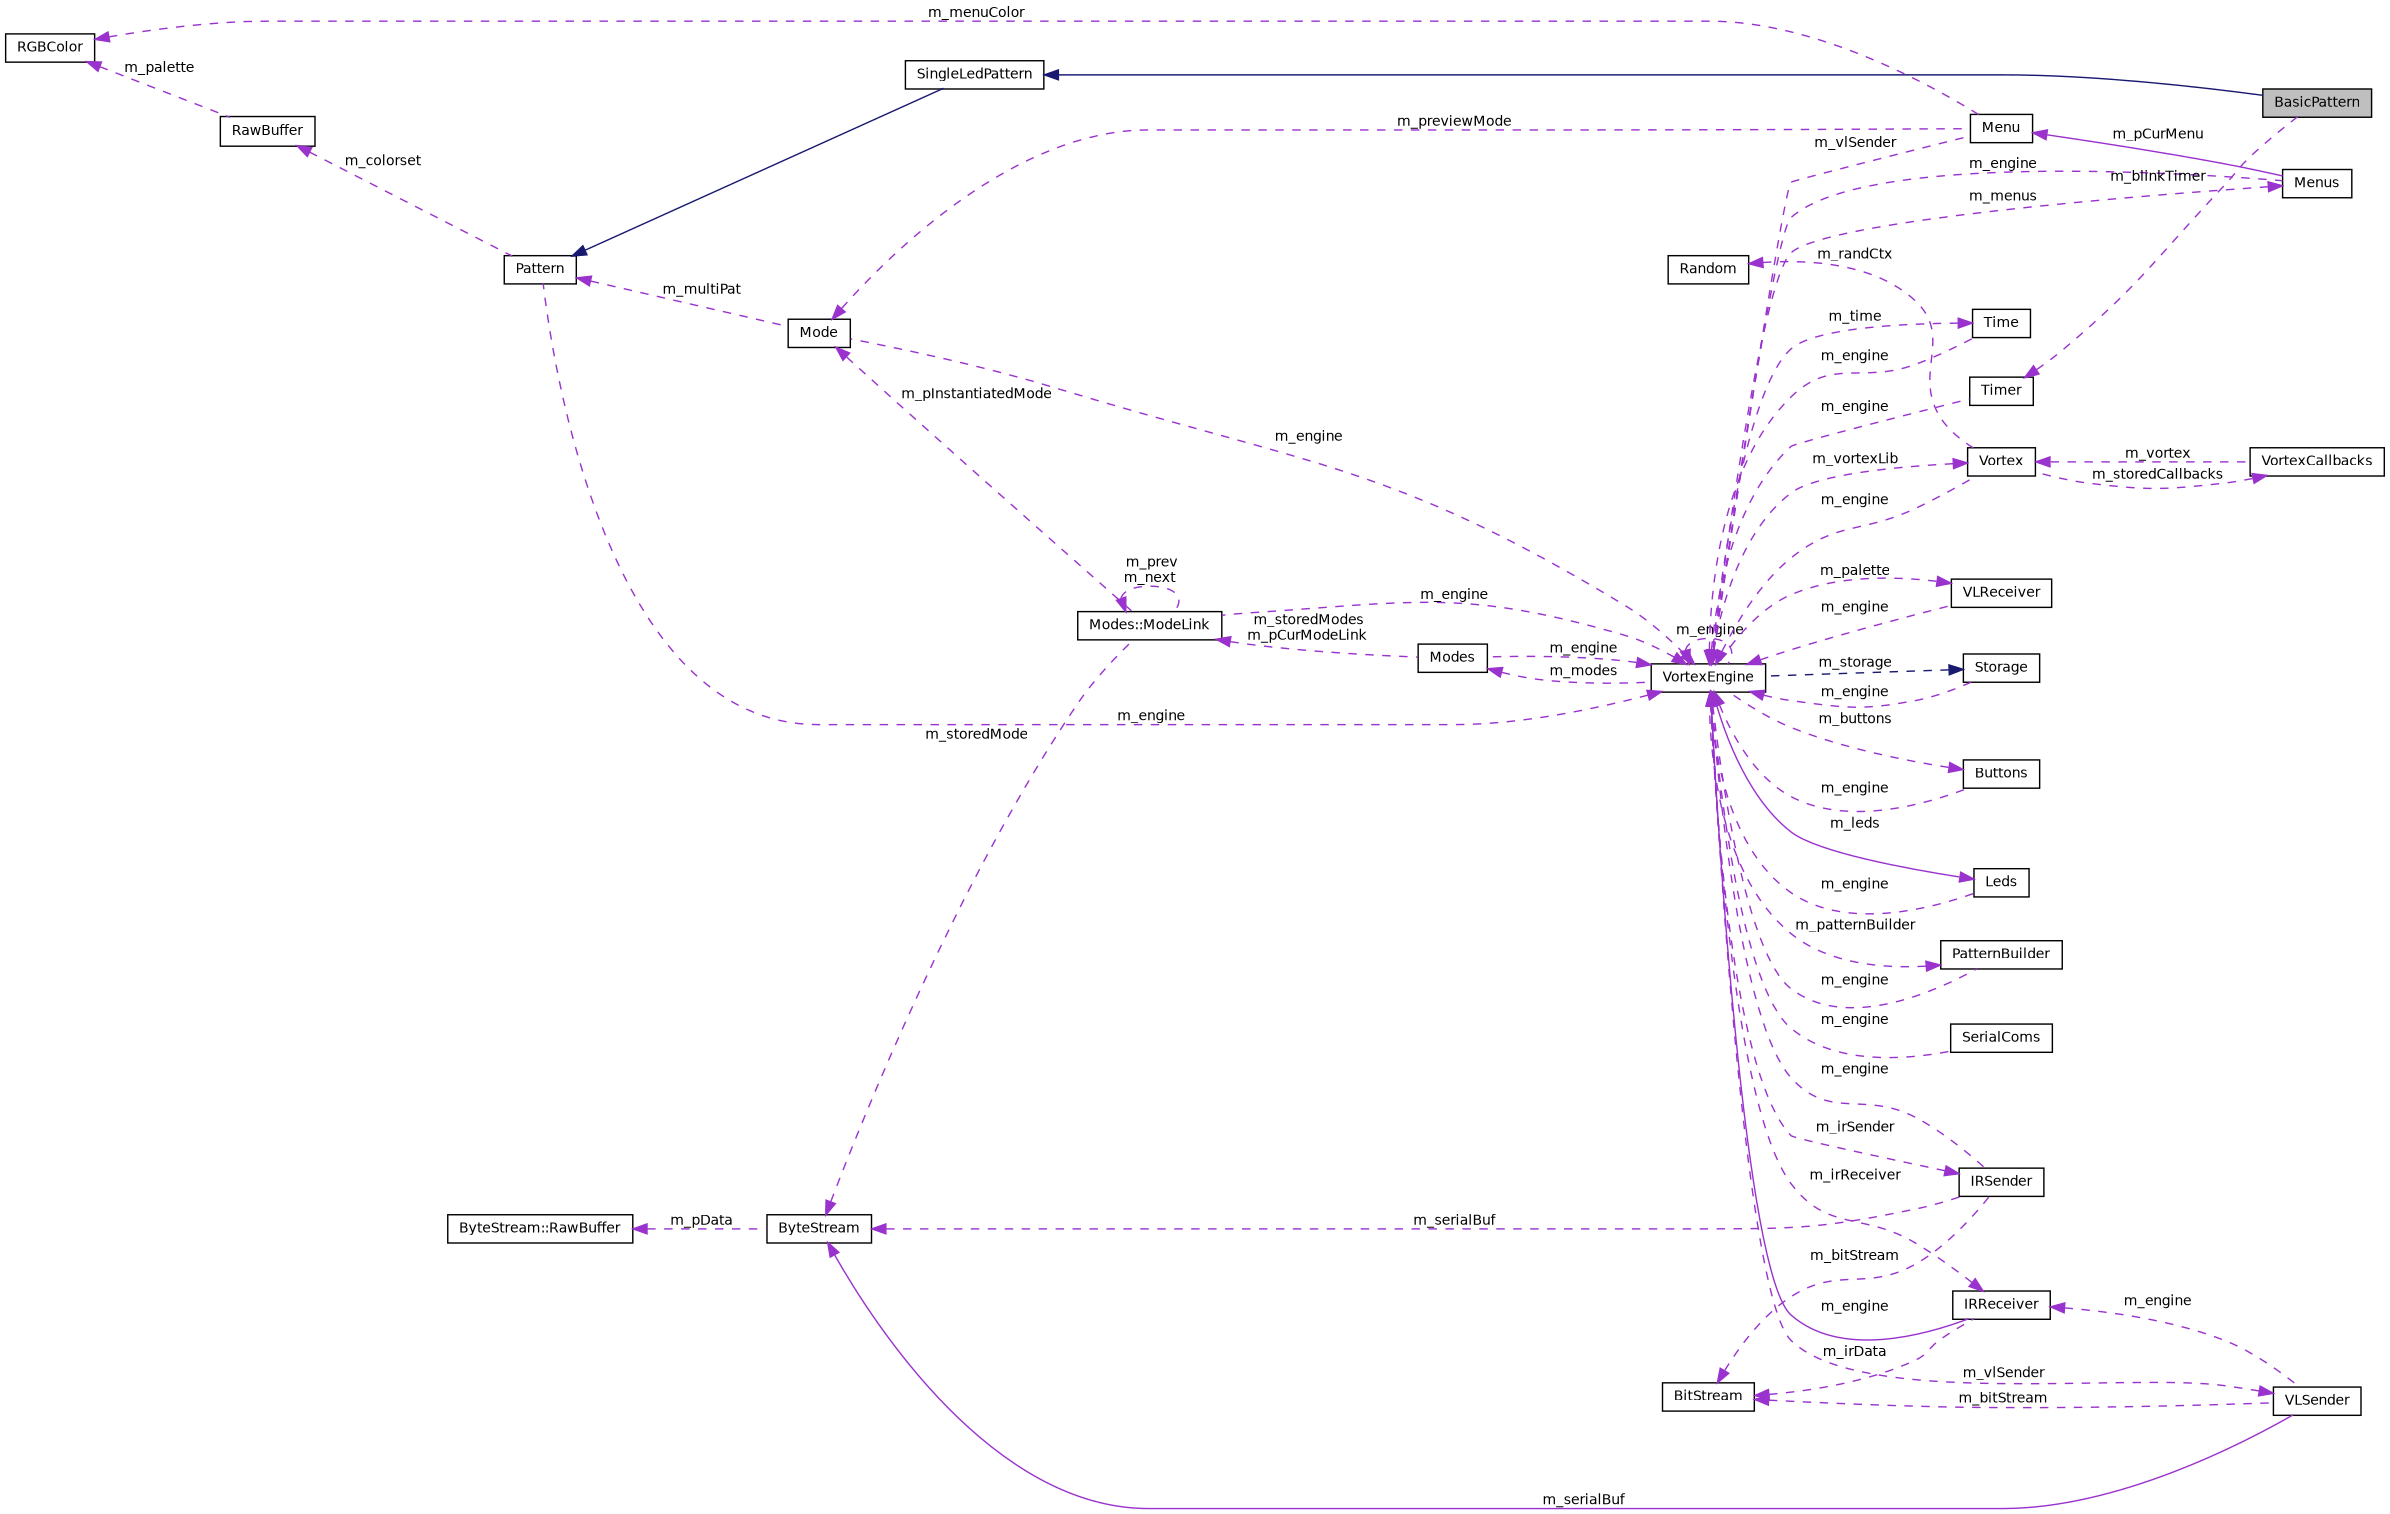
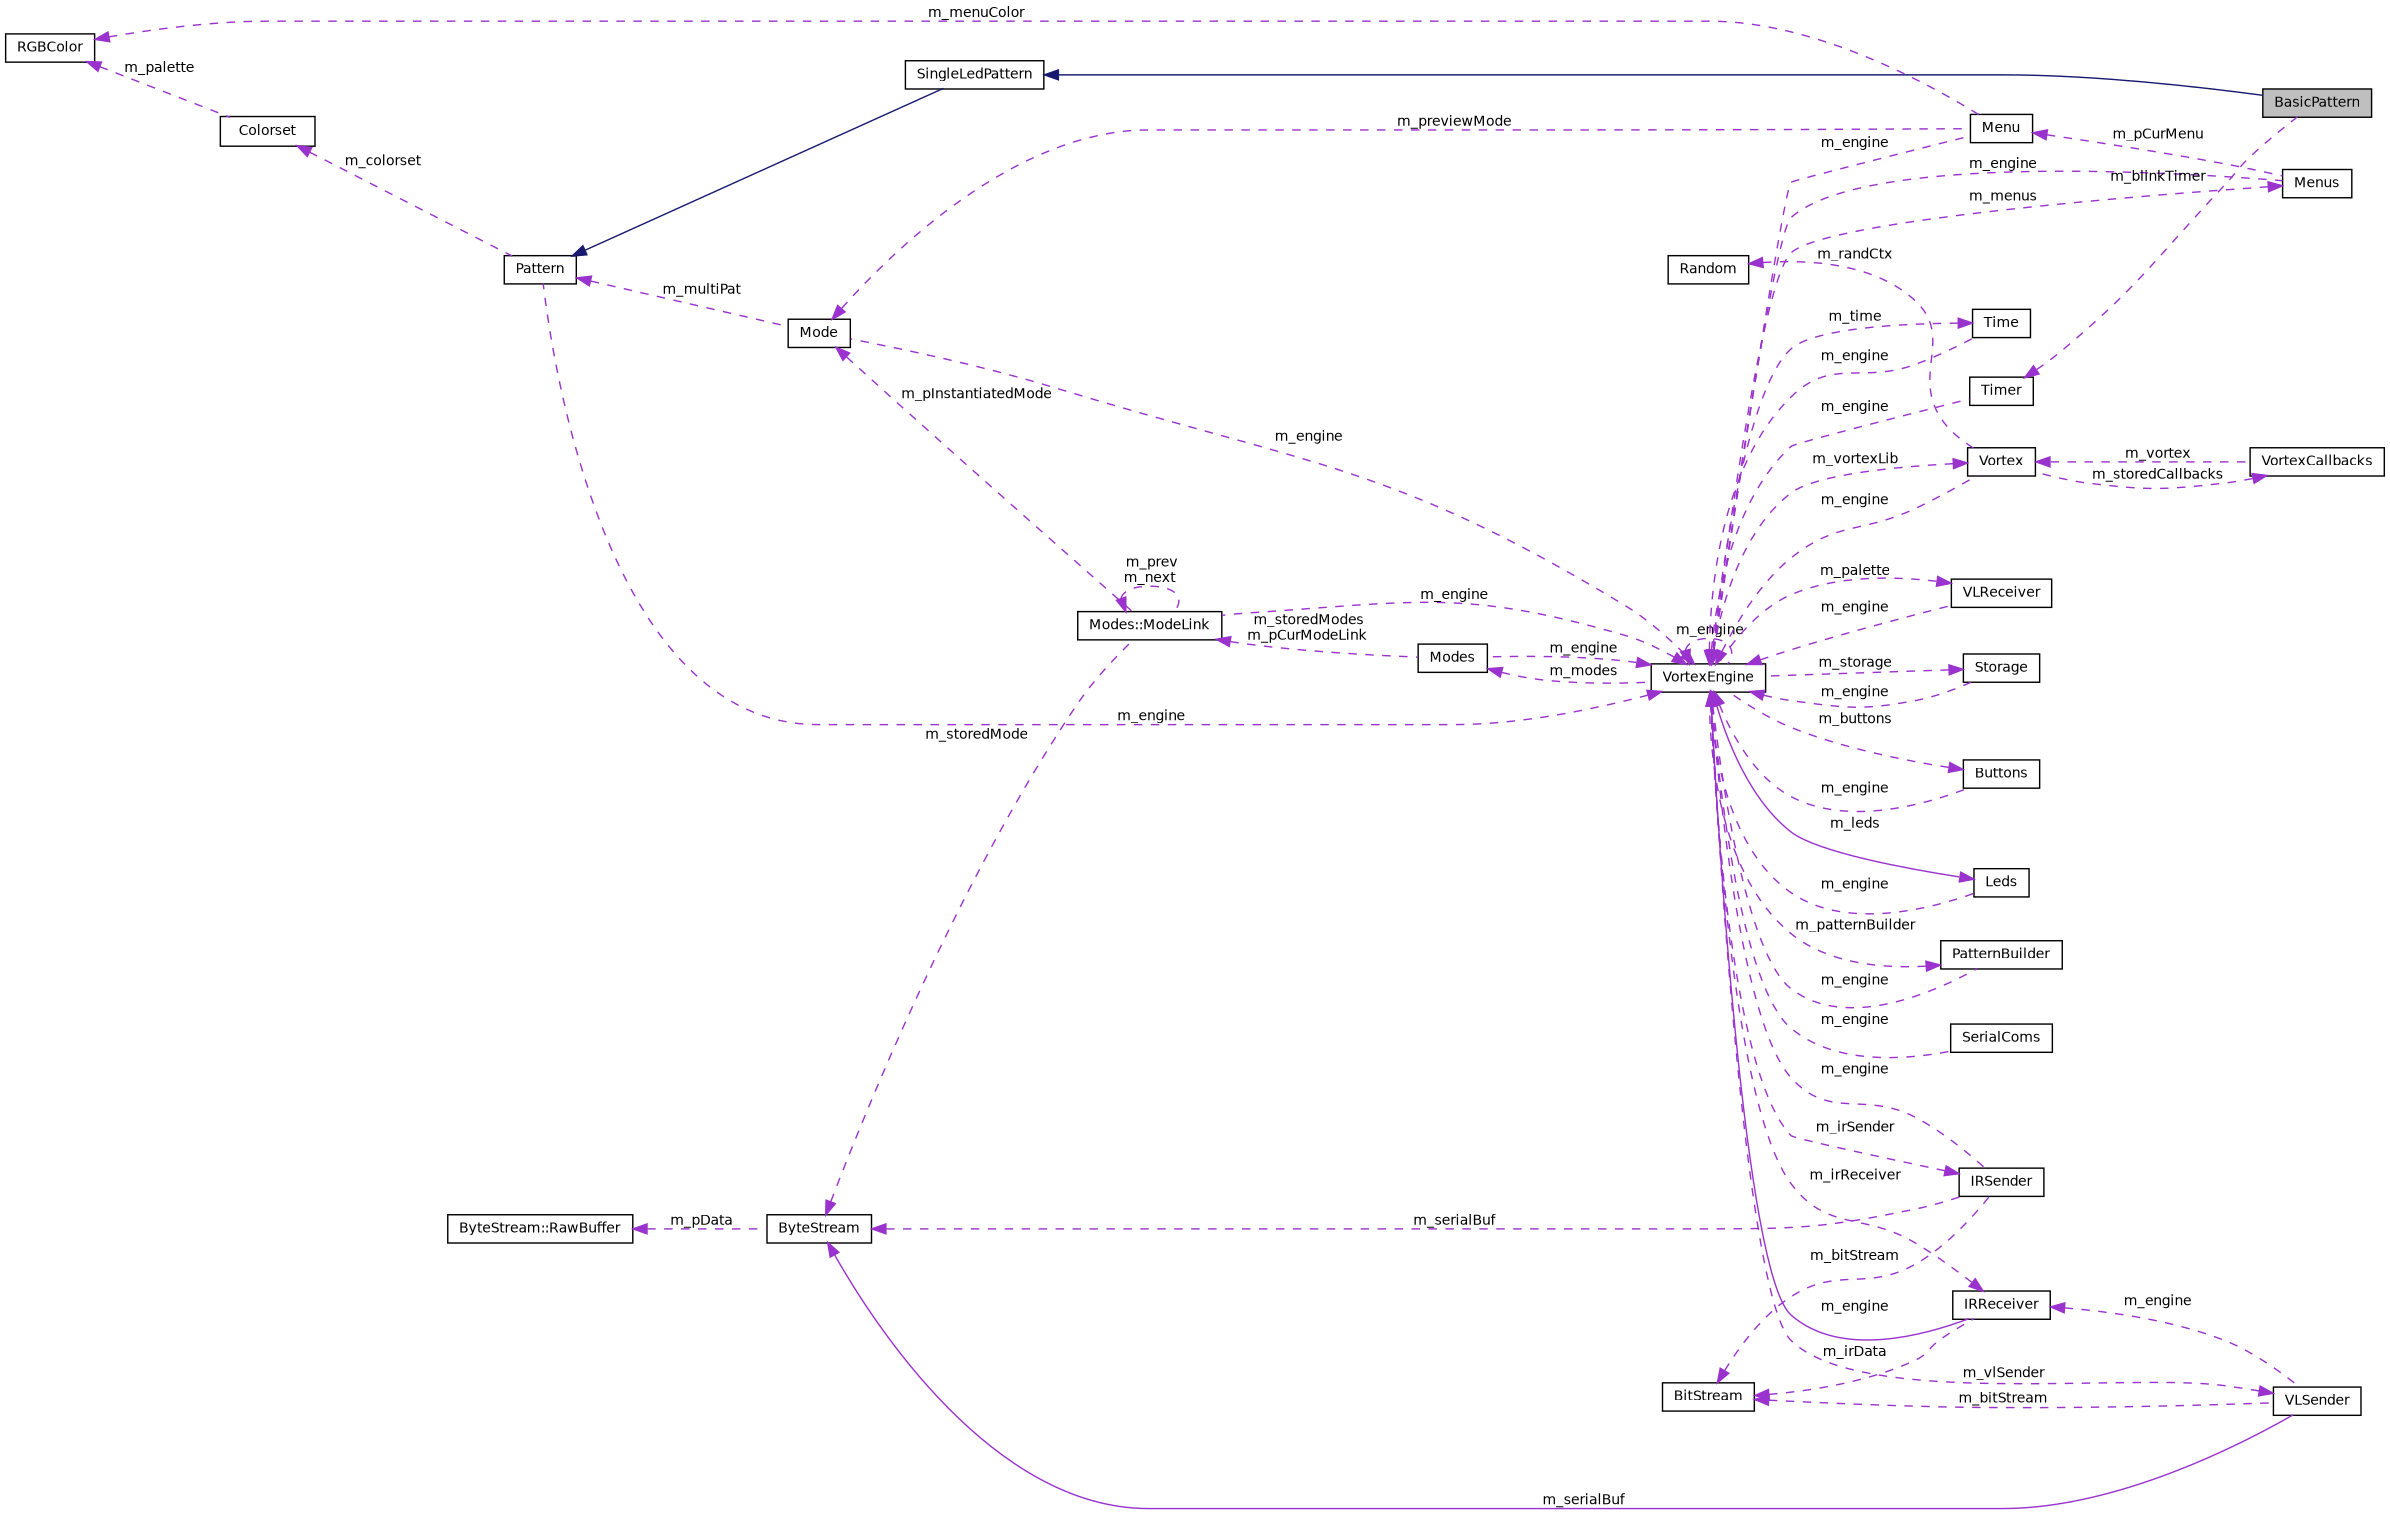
(268, 131) -> (268, 131)
(1853, 143) -> (1853, 143)
(2165, 153) -> (2165, 153)
(1857, 673) -> (1857, 673)
